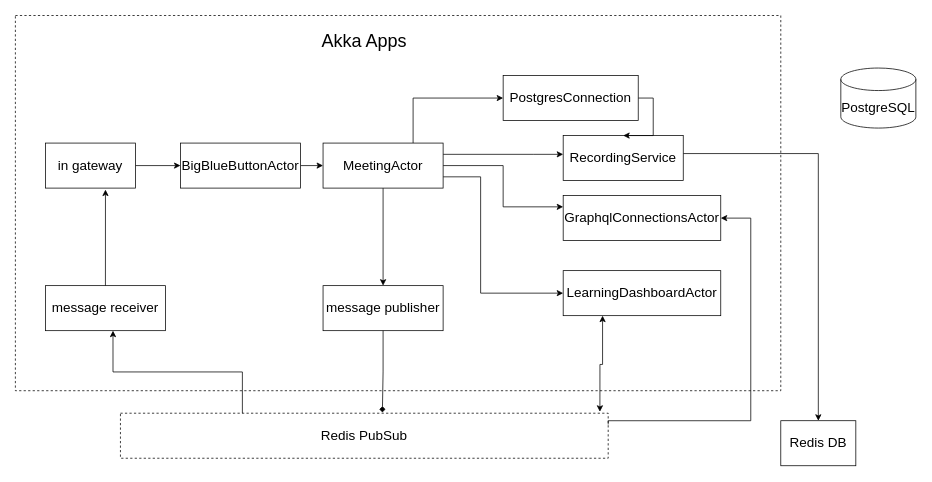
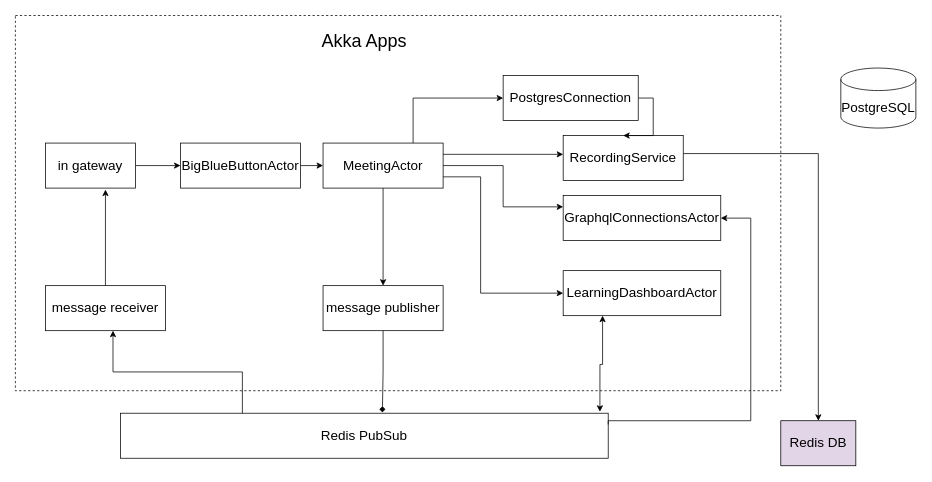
(364, 435) -> (364, 435)
(818, 443) -> (818, 443)
